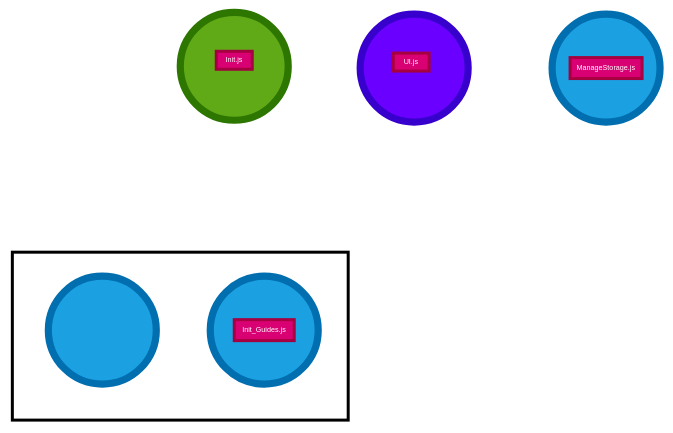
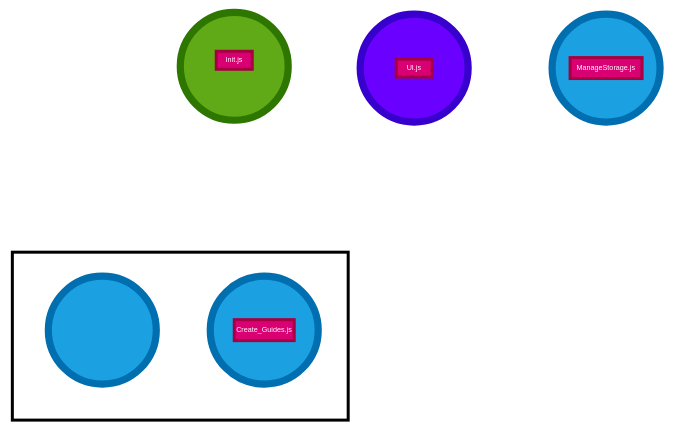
(411, 62) -> (414, 68)
(264, 330) -> (264, 330)
